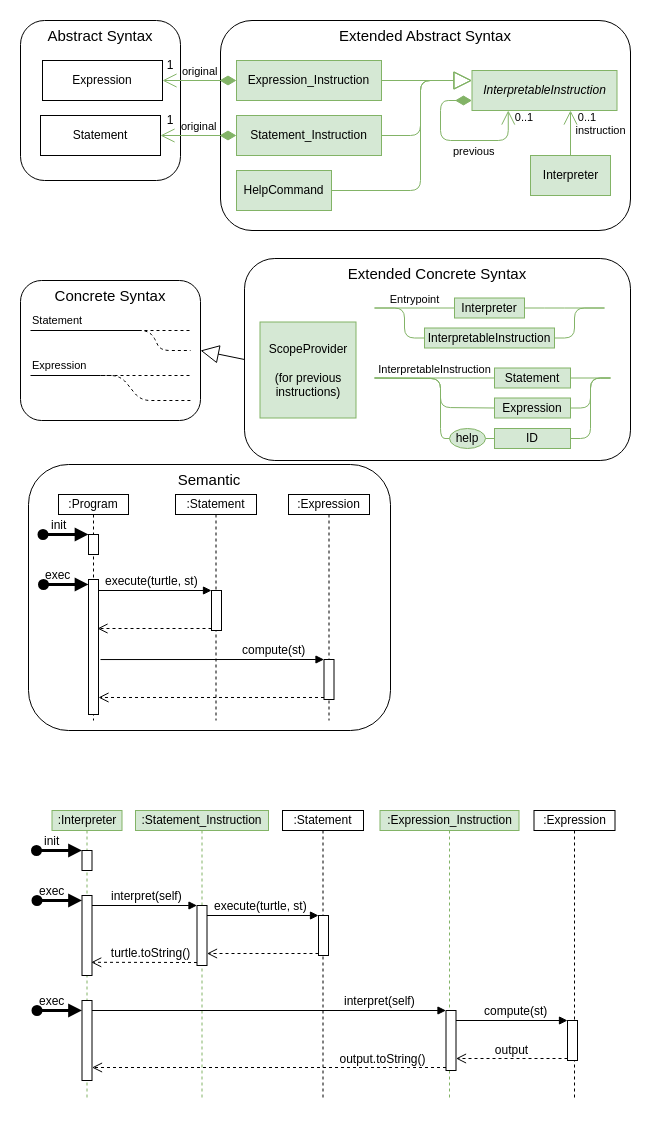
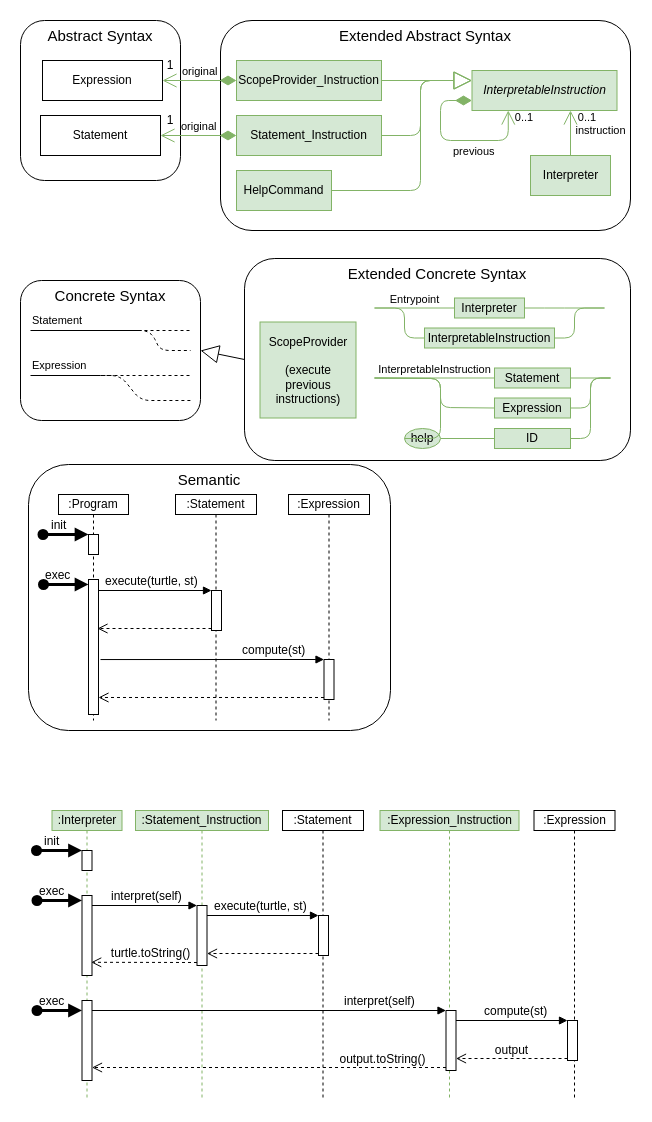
(309, 81) -> (309, 81)
(309, 371) -> (309, 371)
(468, 439) -> (423, 439)
